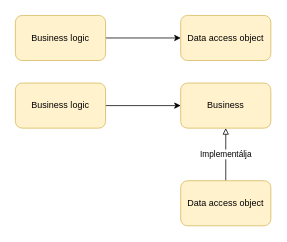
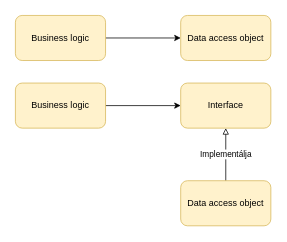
(225, 105) -> (225, 105)
